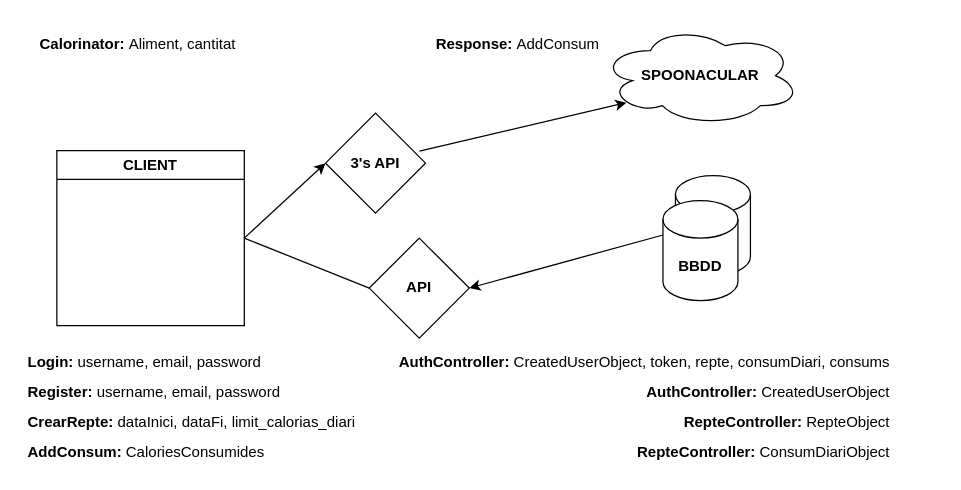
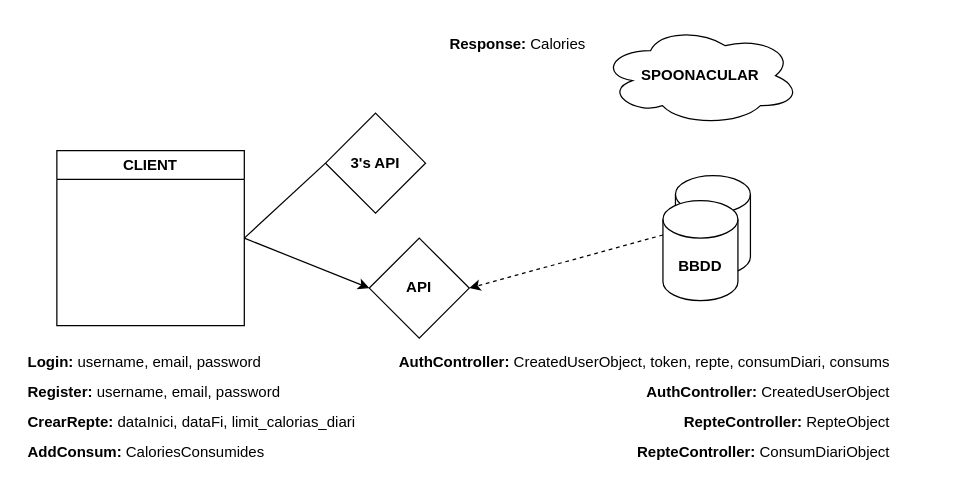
(138, 44) -> none
(518, 44) -> (518, 44)
(519, 128) -> none
(318, 170) -> (321, 167)
(570, 261) -> (570, 261)
(364, 286) -> (360, 284)
